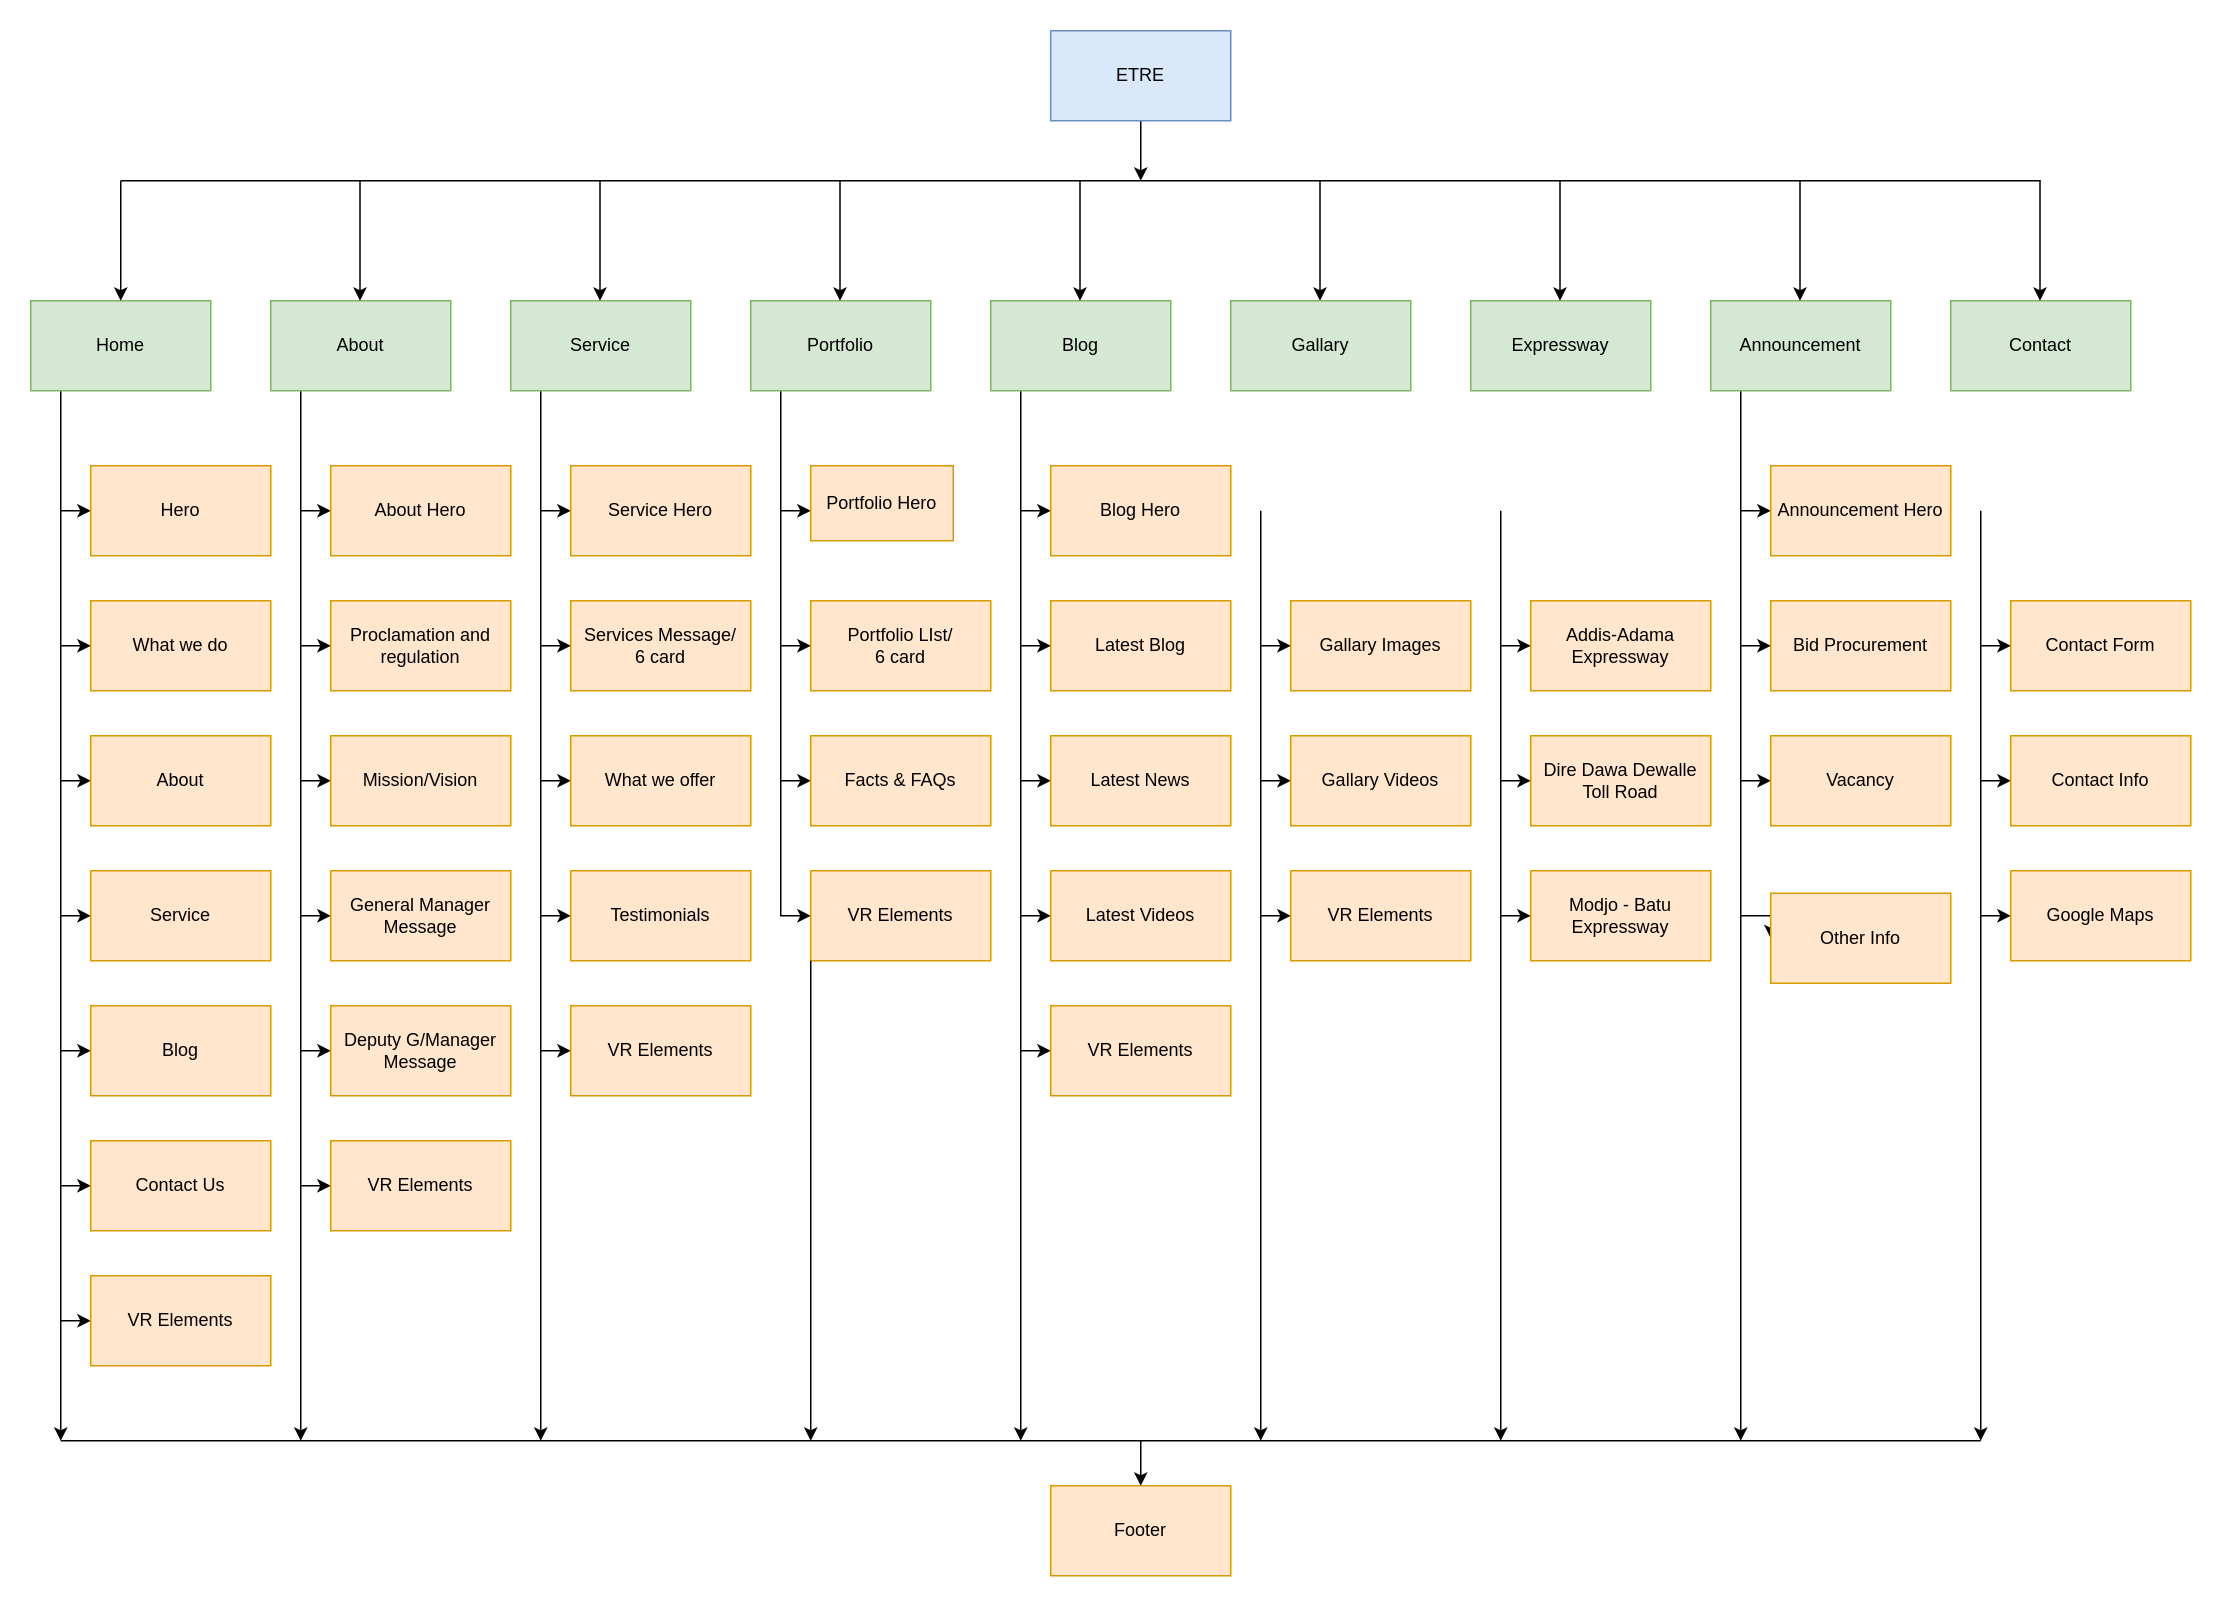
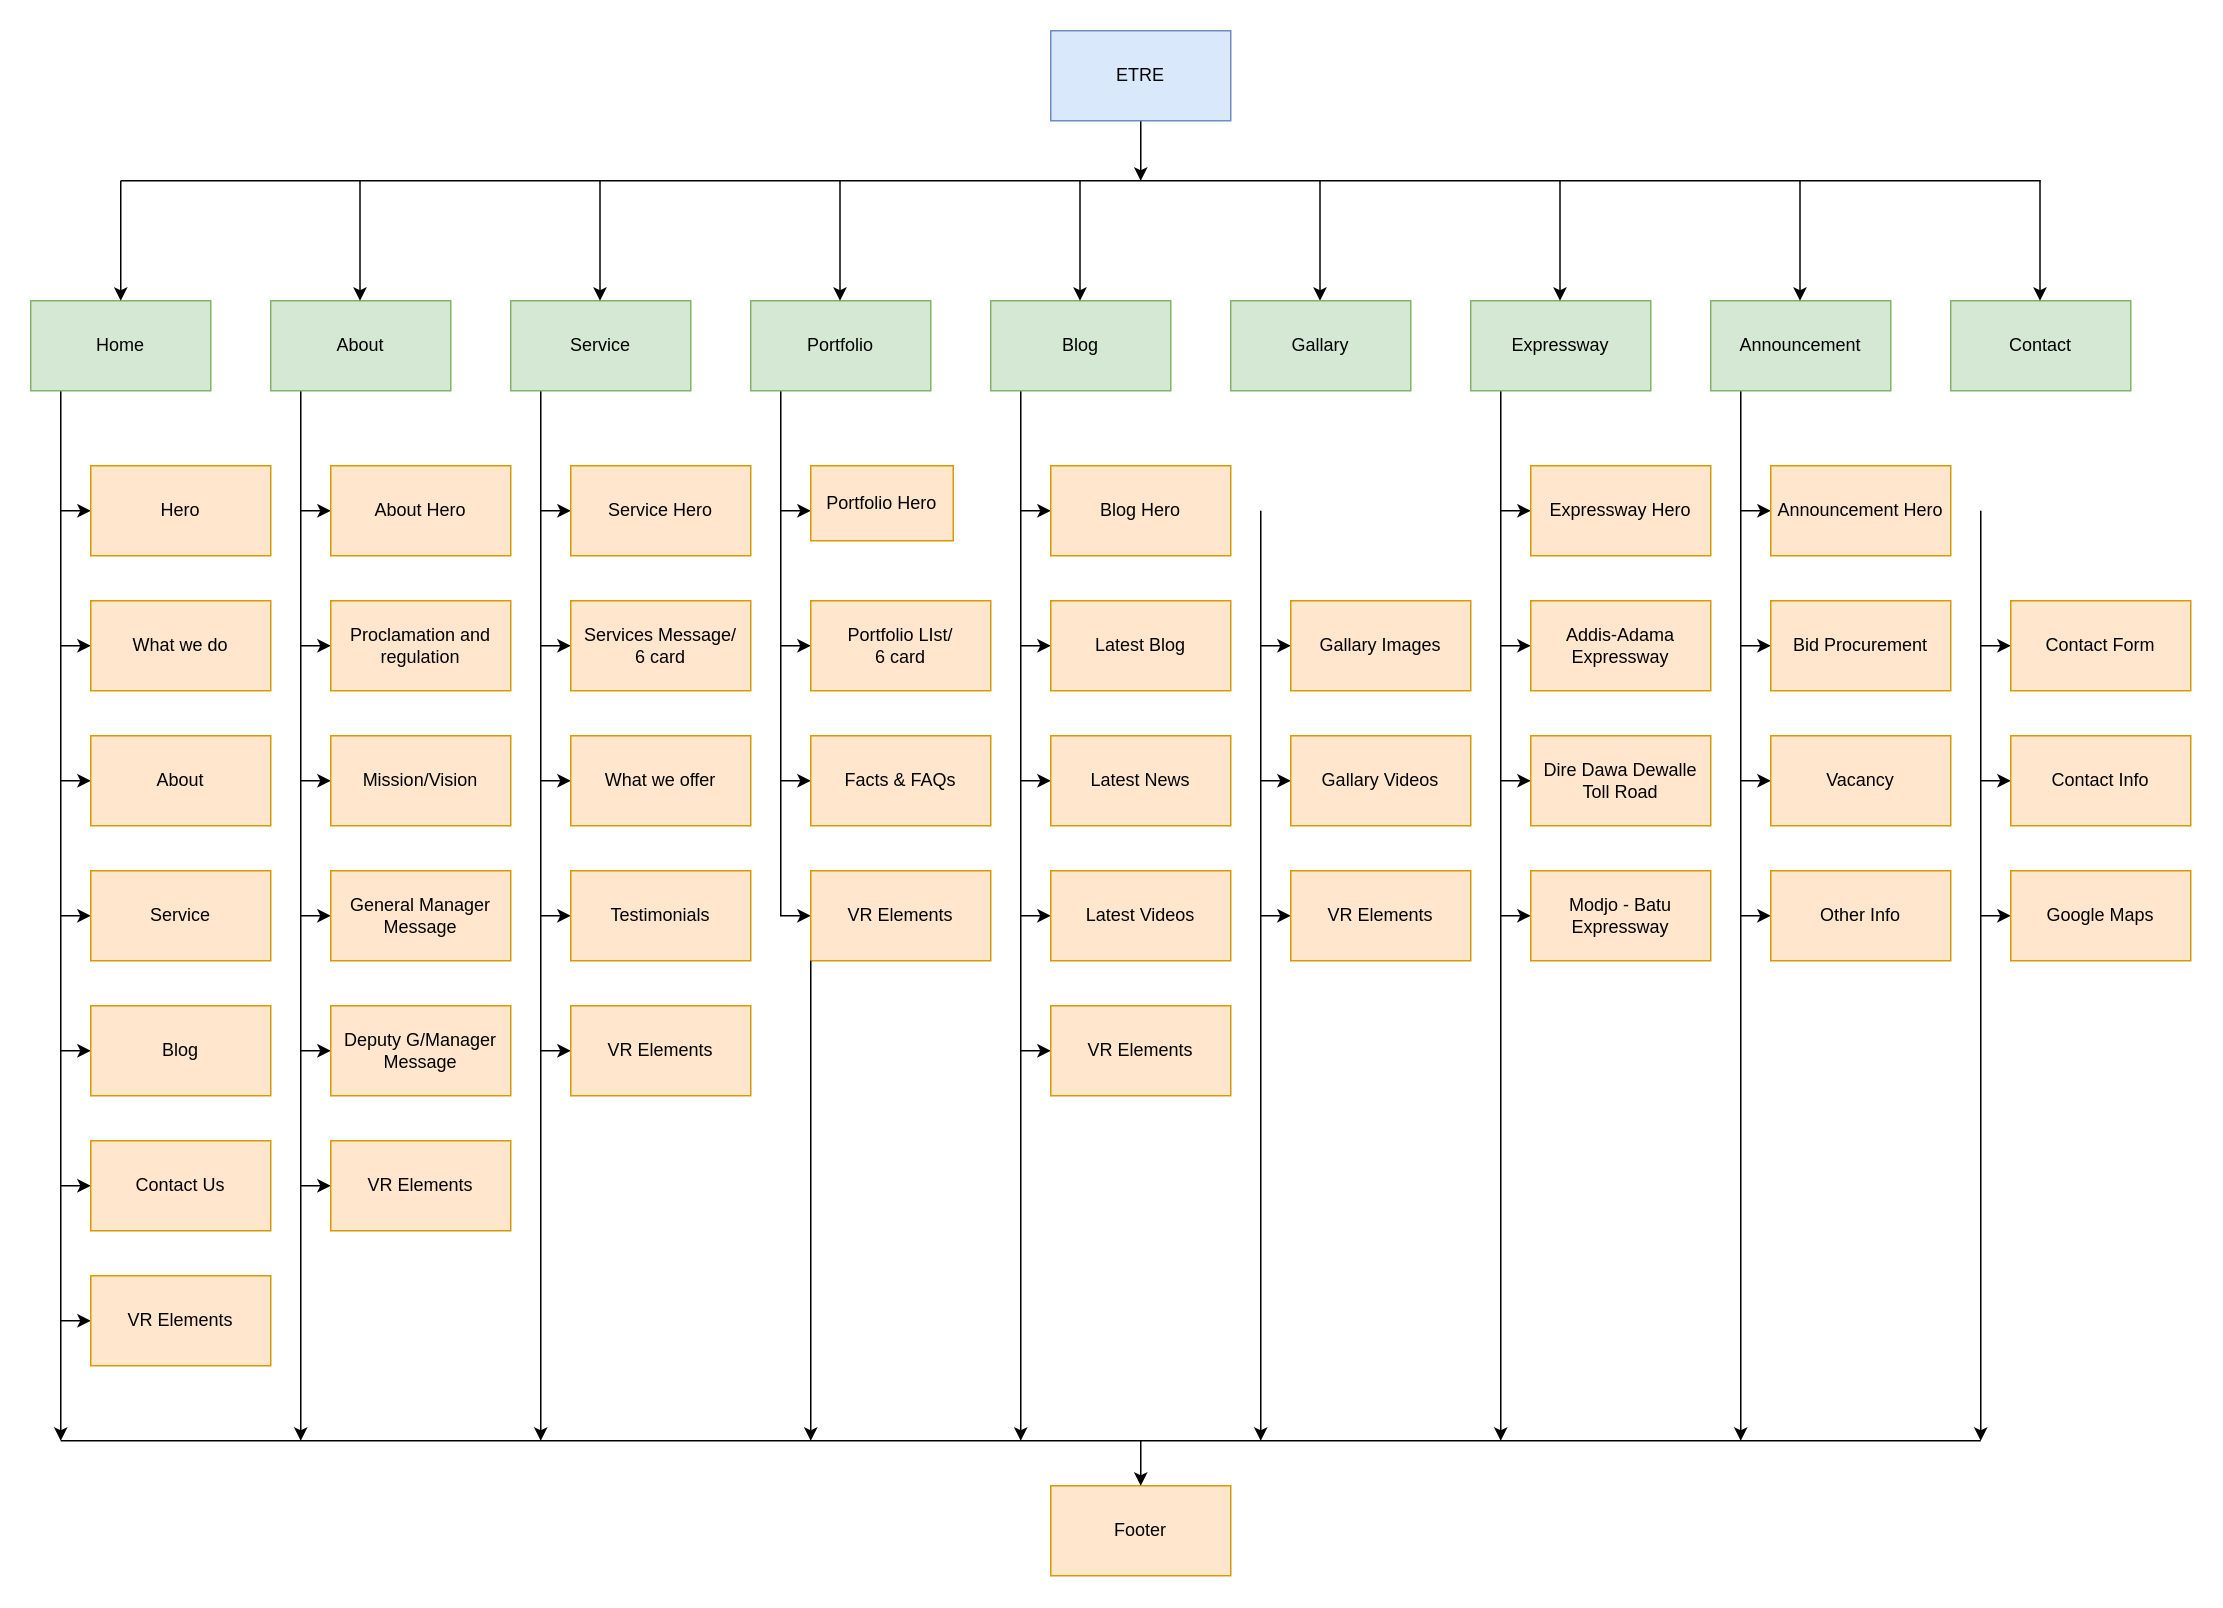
none -> (1501, 461)
none -> (1621, 511)
(1861, 938) -> (1861, 916)
